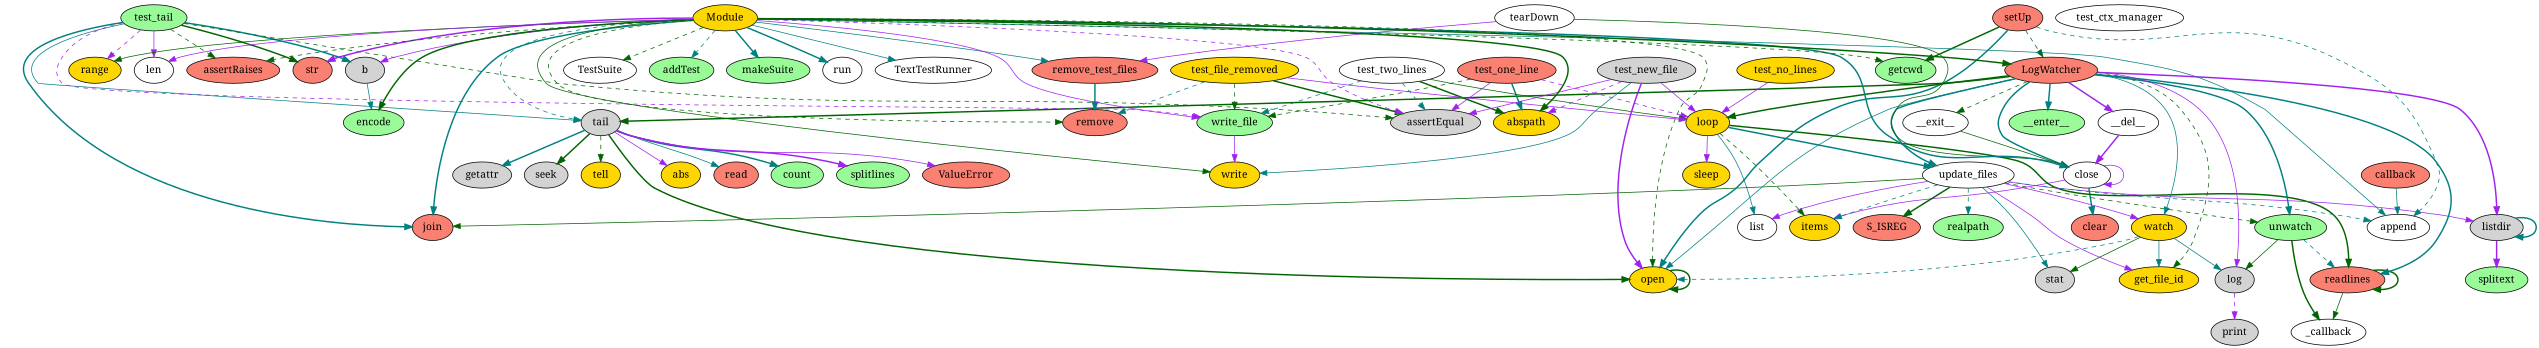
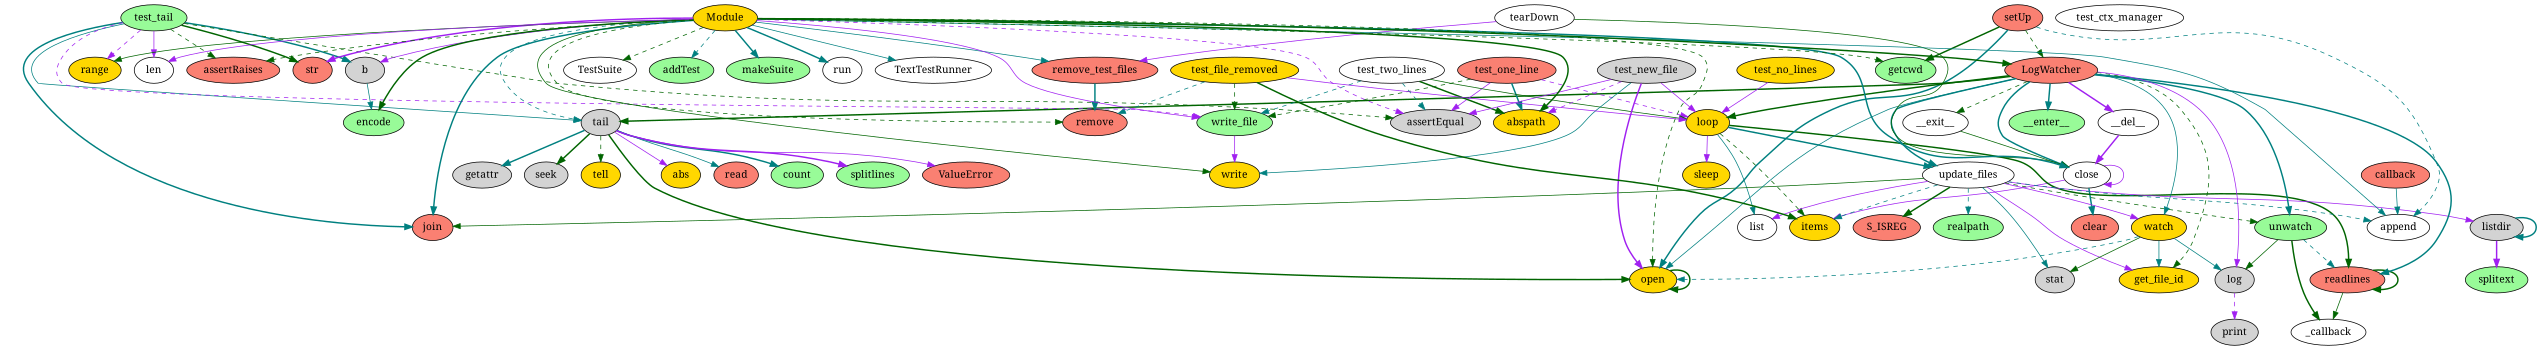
(2333, 86) -> none
(1334, 96) -> (1518, 167)
